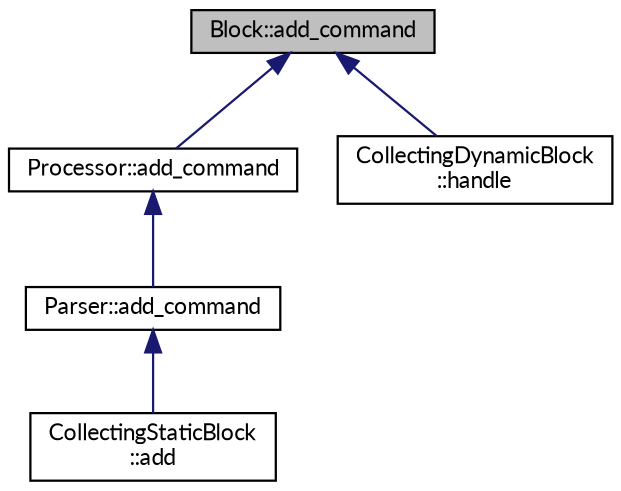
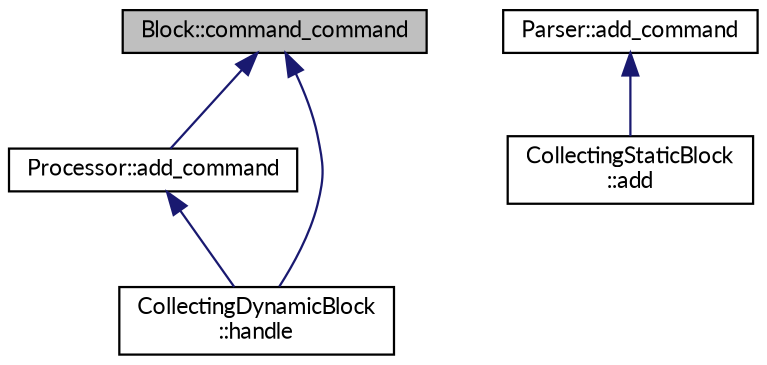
(313, 32) -> (275, 32)
(153, 251) -> (207, 249)
